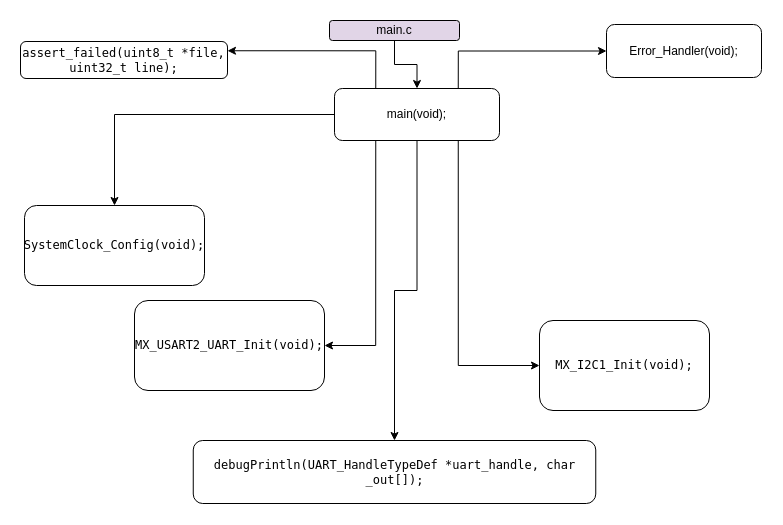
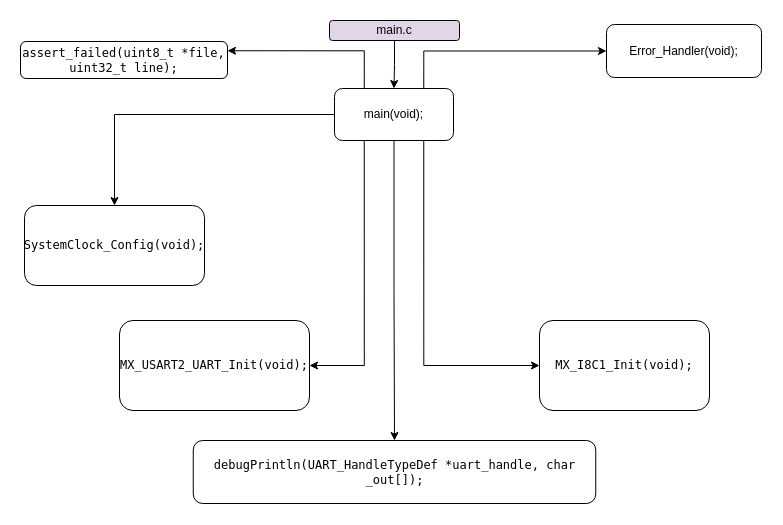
(417, 115) -> (394, 115)
(230, 346) -> (215, 366)
(625, 366) -> (625, 366)
